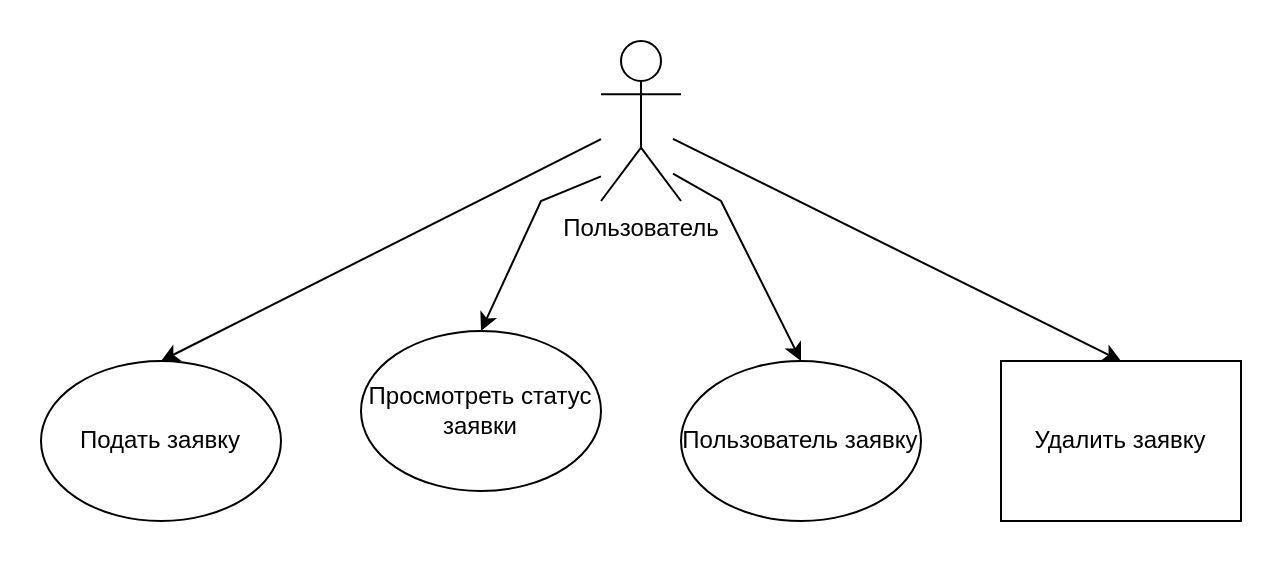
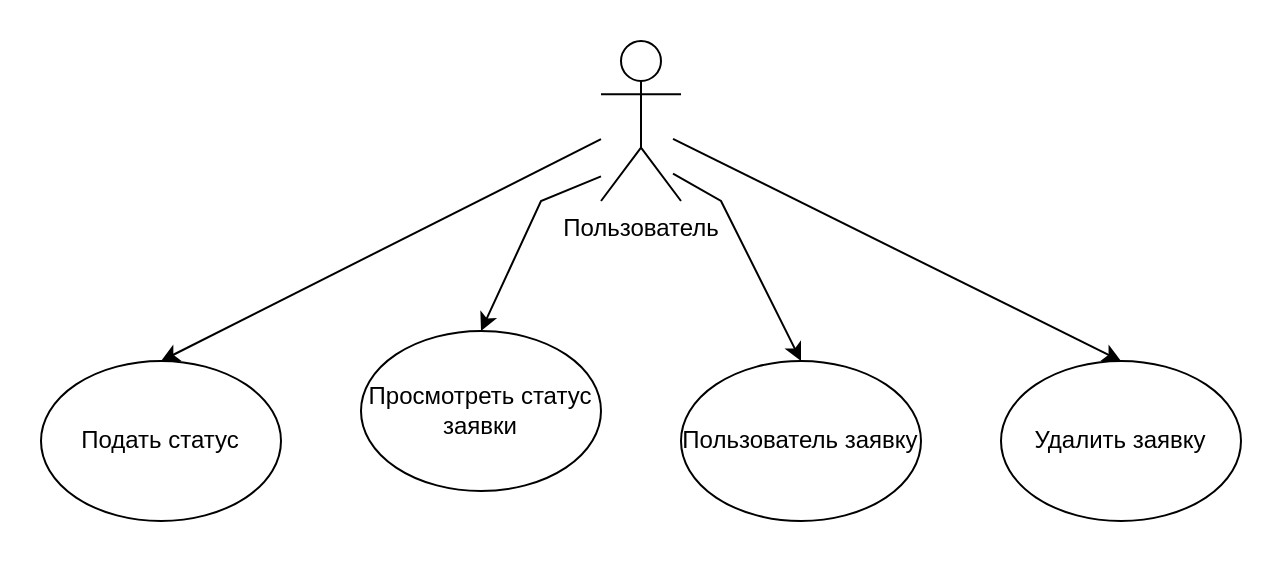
(161, 441) -> (161, 441)
(1121, 441) -> (1121, 441)
